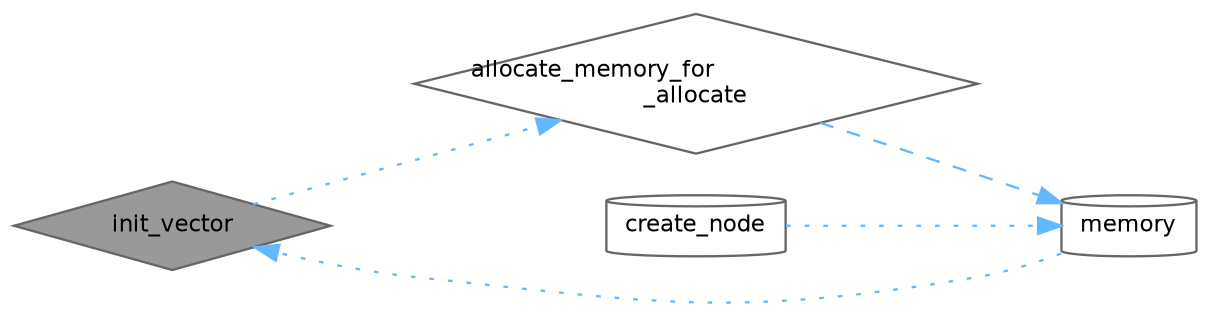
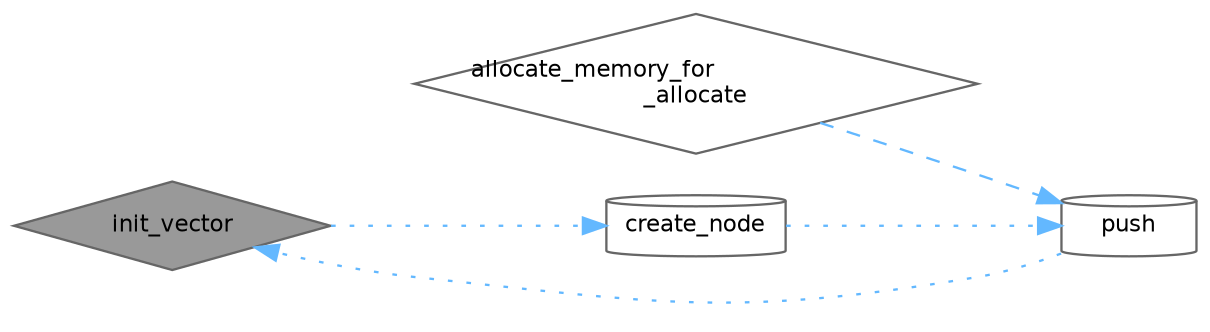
(396, 165) -> (457, 226)
(1129, 226) -> (1129, 226)
